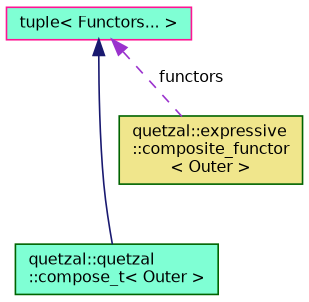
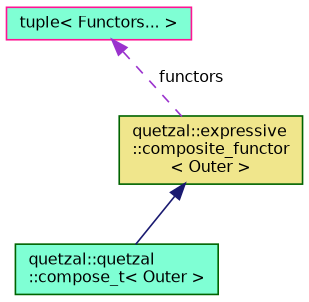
(101, 150) -> (155, 220)
